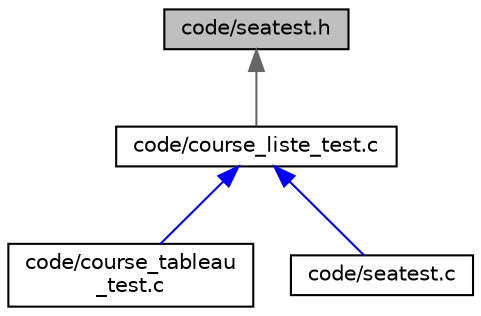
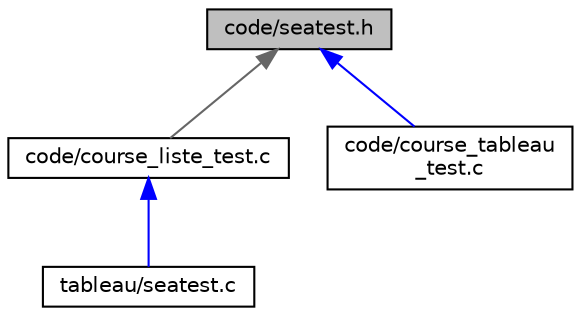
(192, 213) -> (376, 95)
(382, 275) -> (149, 287)
